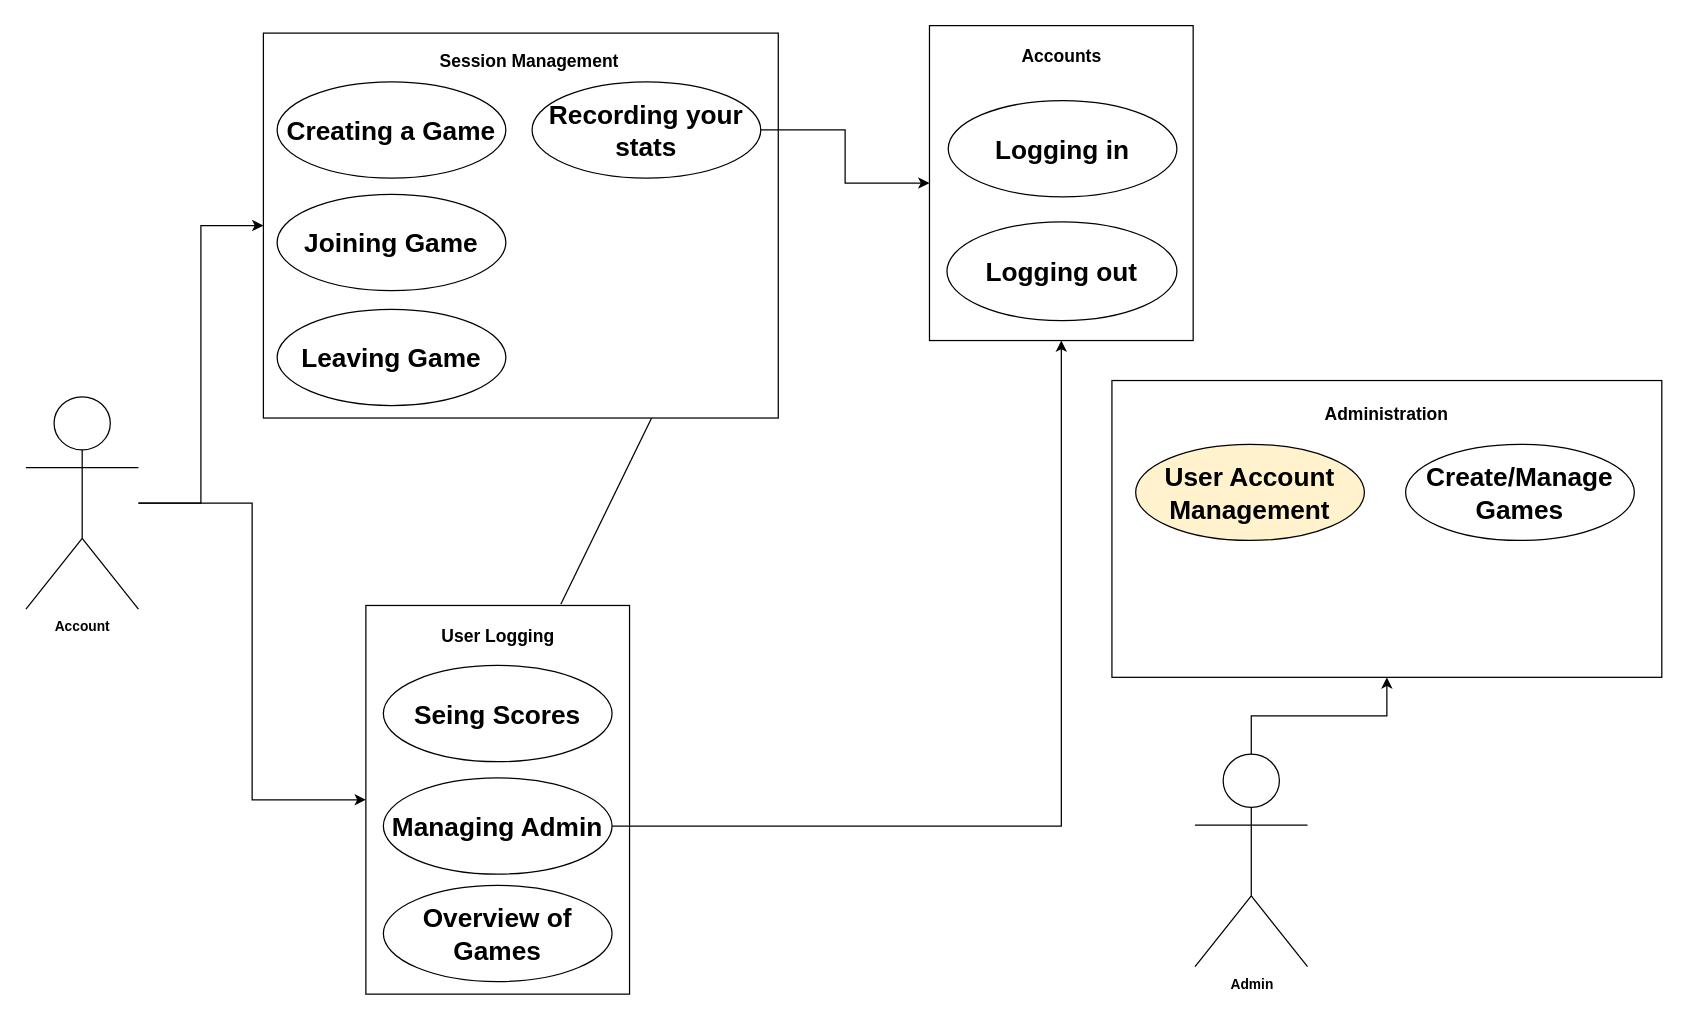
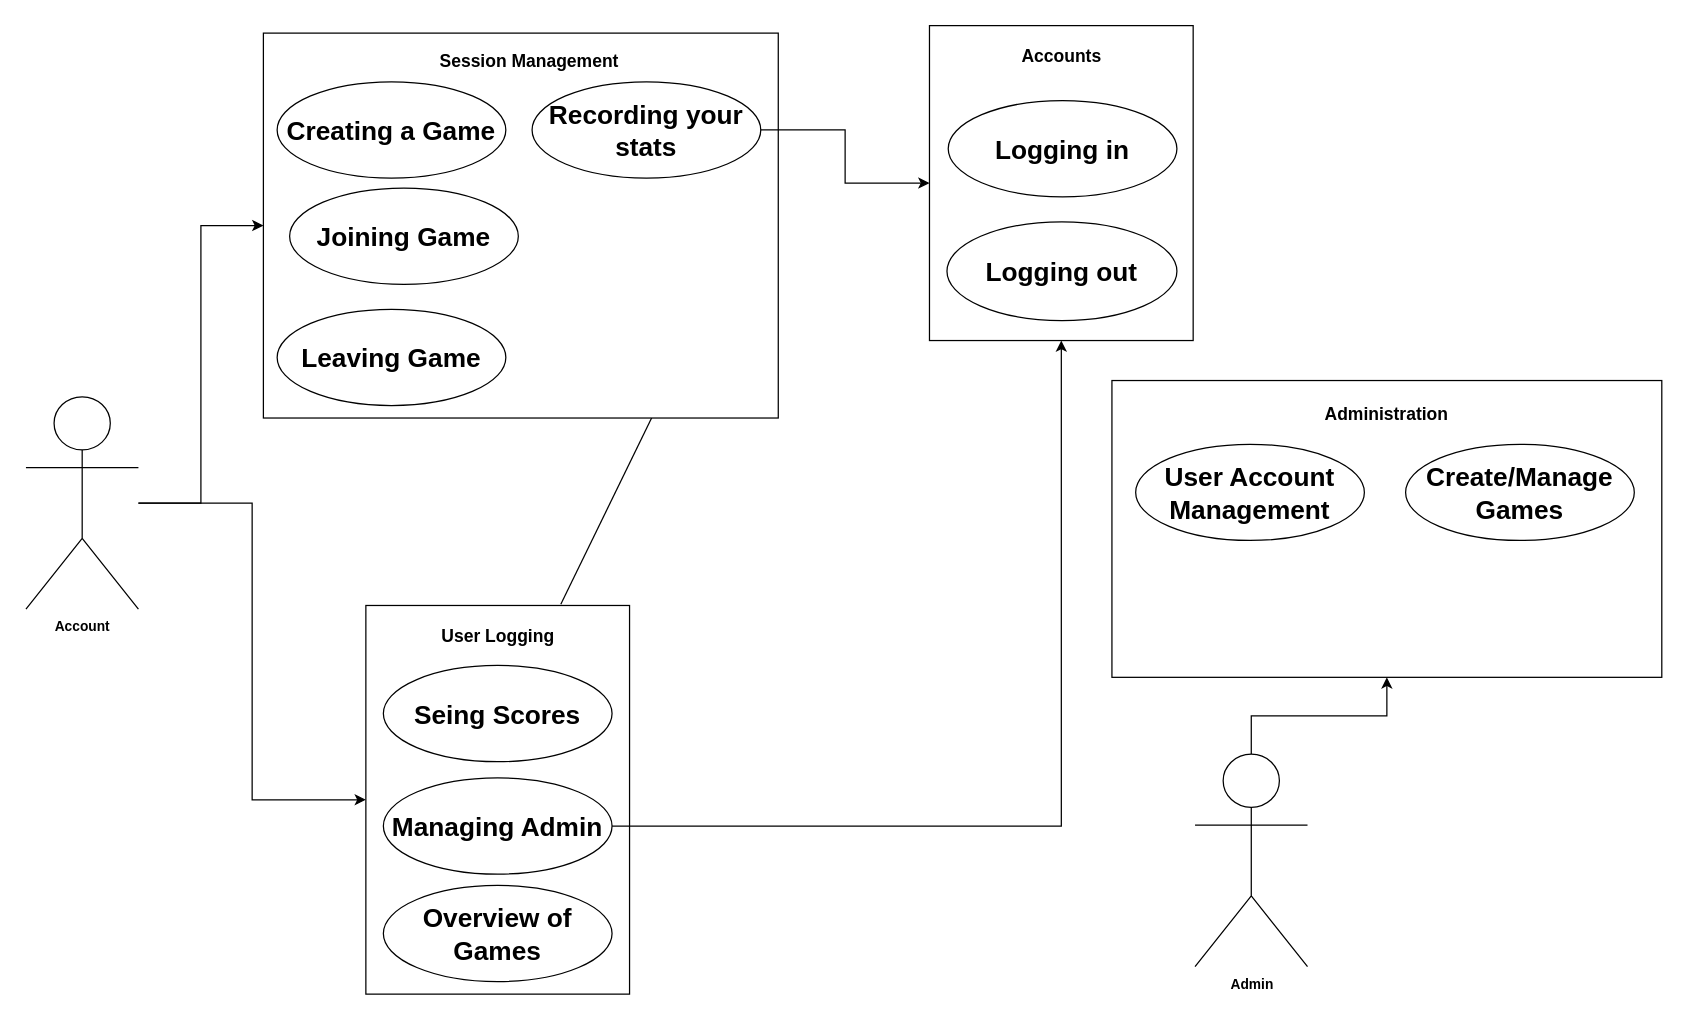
(391, 243) -> (404, 236)
(1250, 493) -> (1250, 493)
